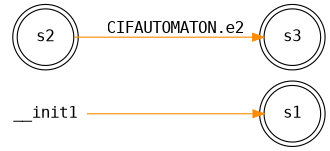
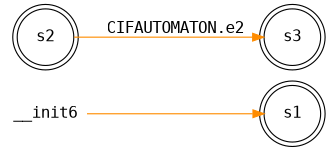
(45, 114) -> (45, 114)
